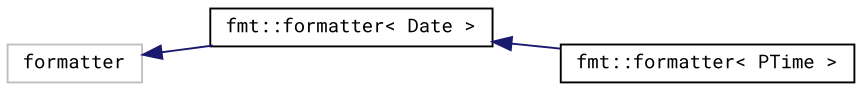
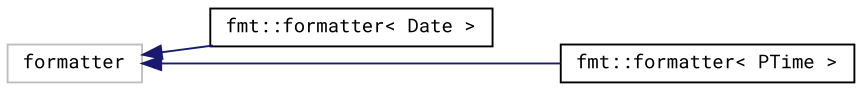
(536, 46) -> (361, 63)
